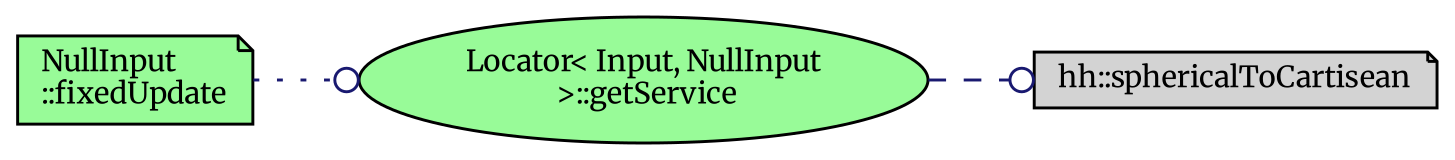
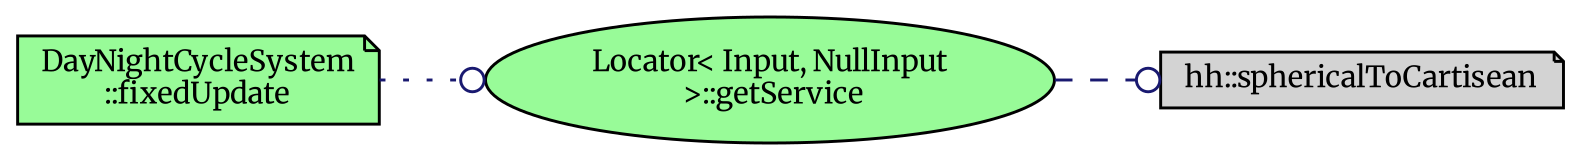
(135, 80) -> (198, 80)
